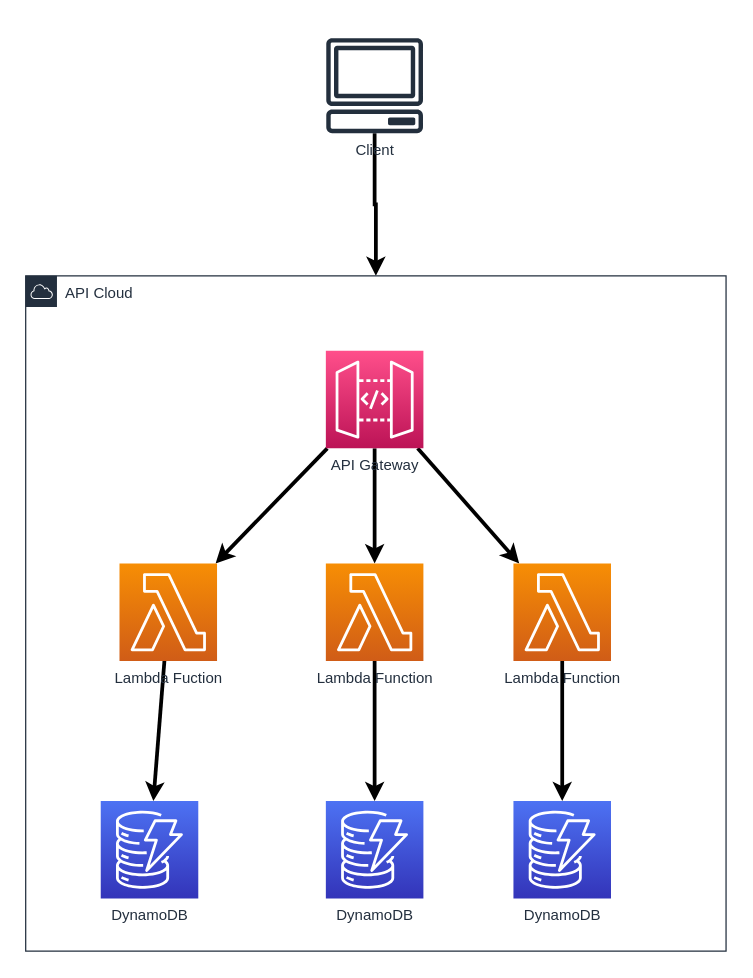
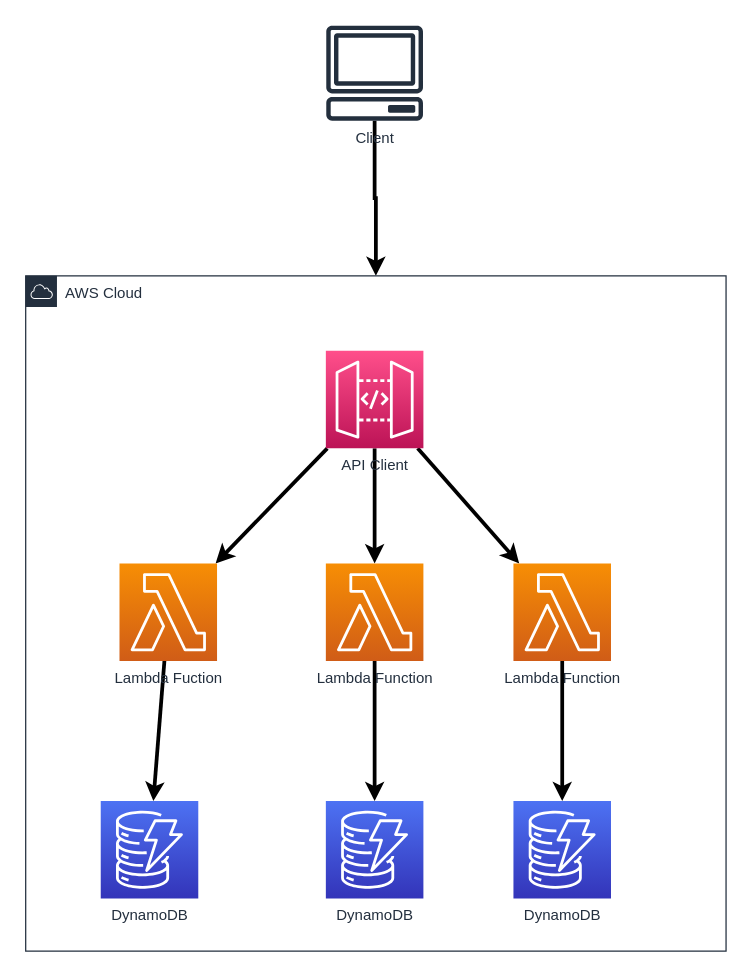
(374, 86) -> (374, 73)
(100, 293) -> (100, 293)
(375, 466) -> (375, 466)
